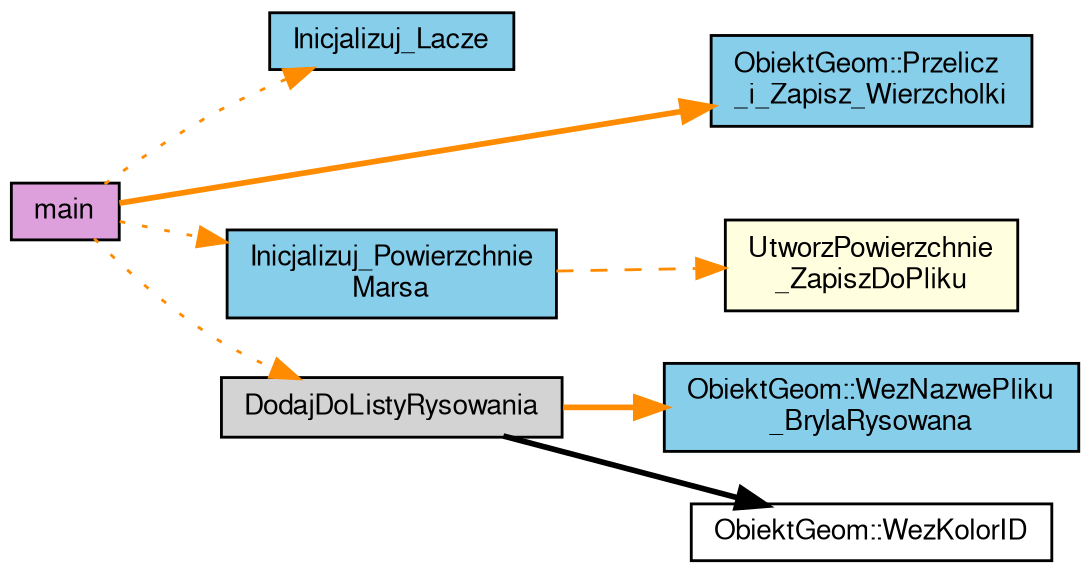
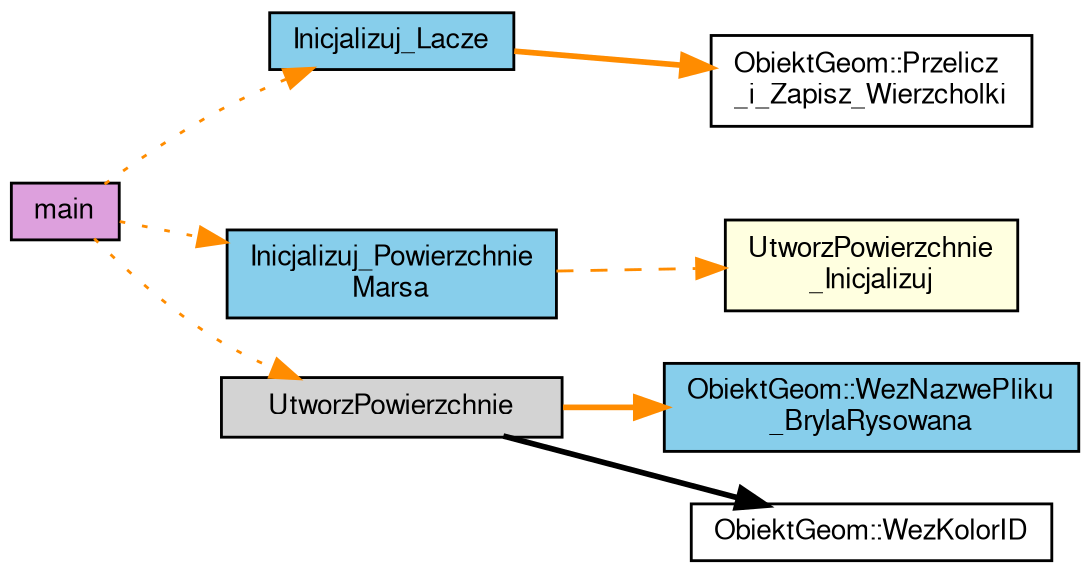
(872, 81) -> (872, 81)
(401, 157) -> (598, 58)
(872, 265) -> (872, 265)
(392, 407) -> (392, 407)
